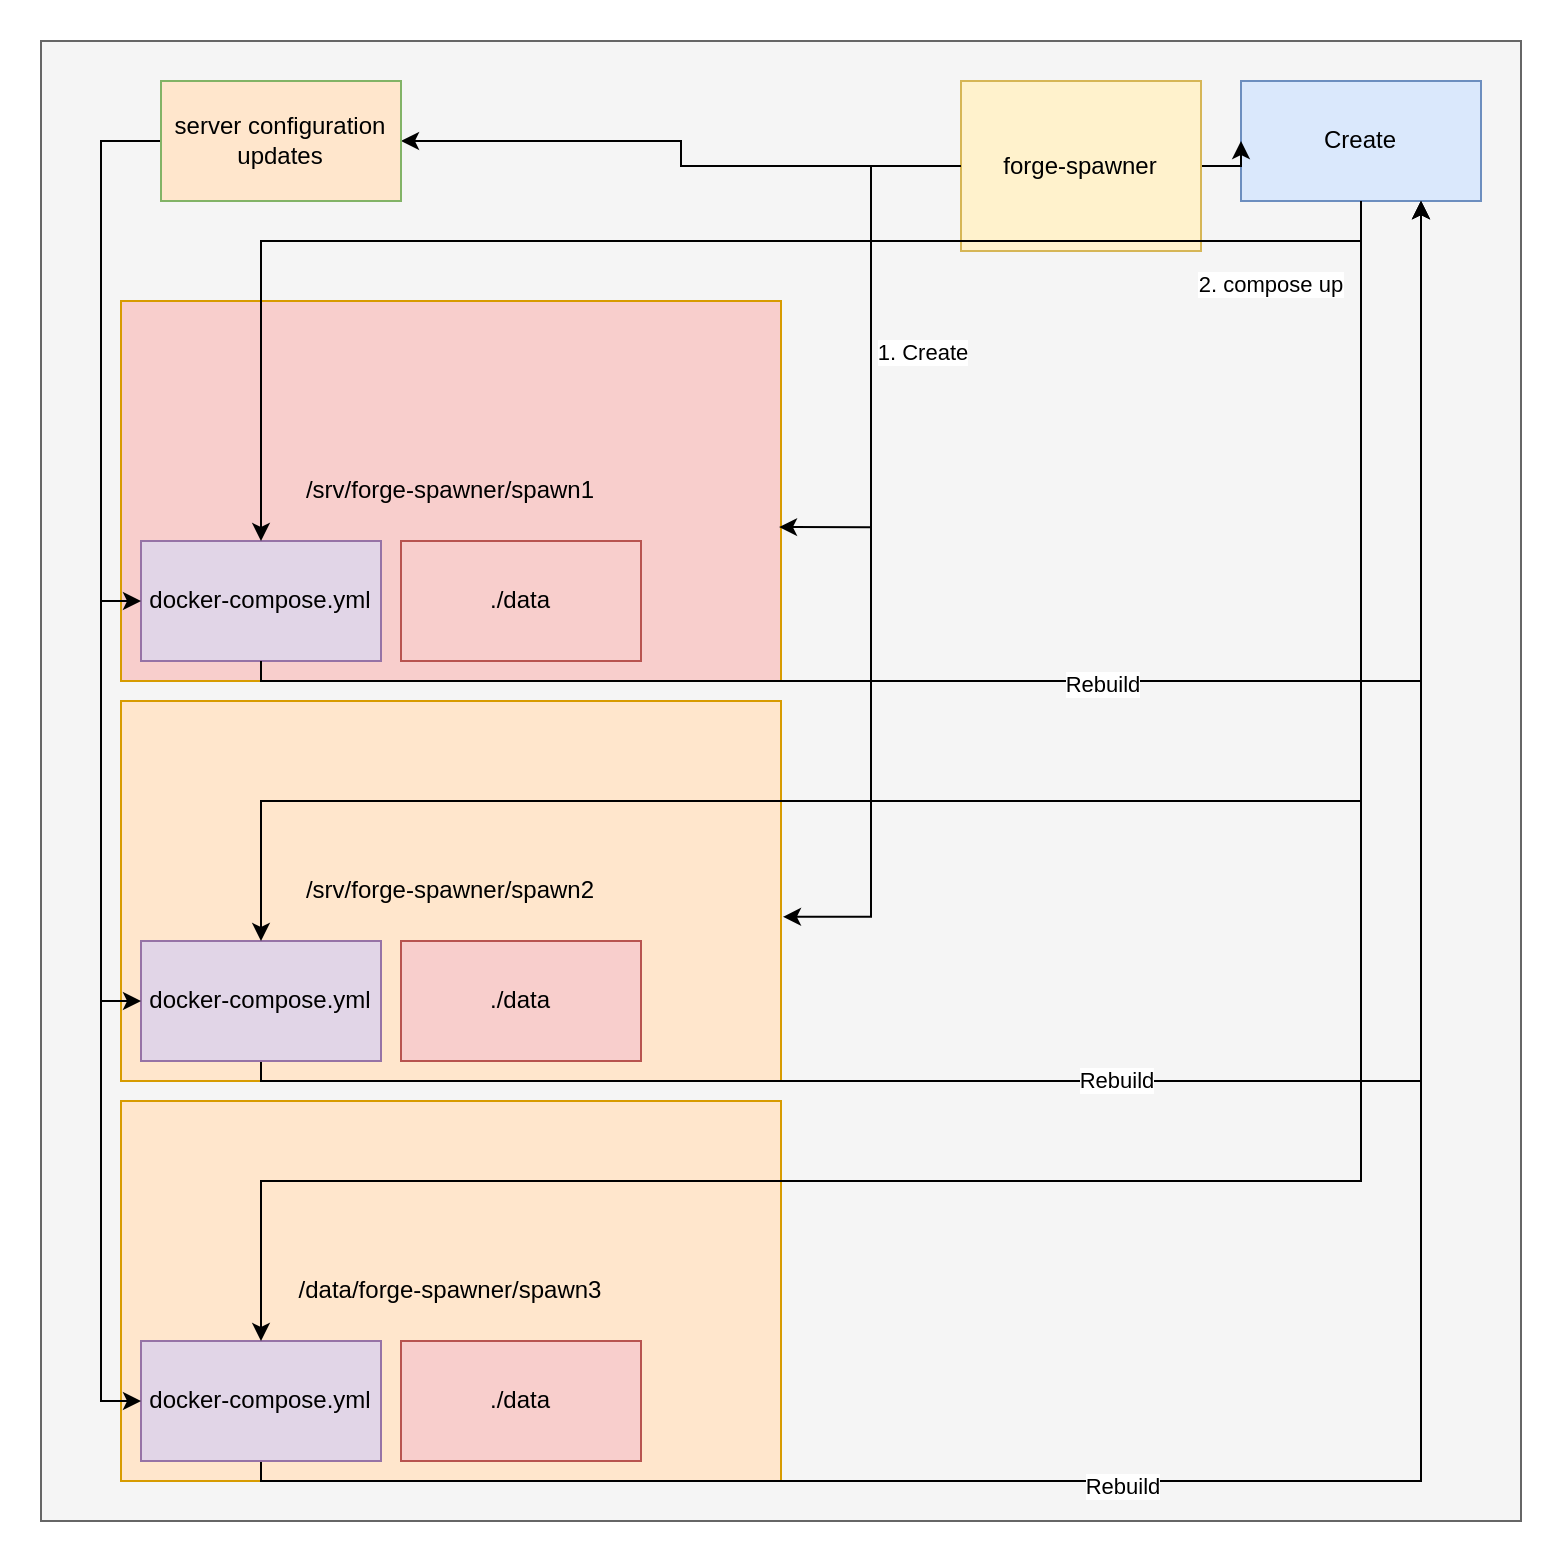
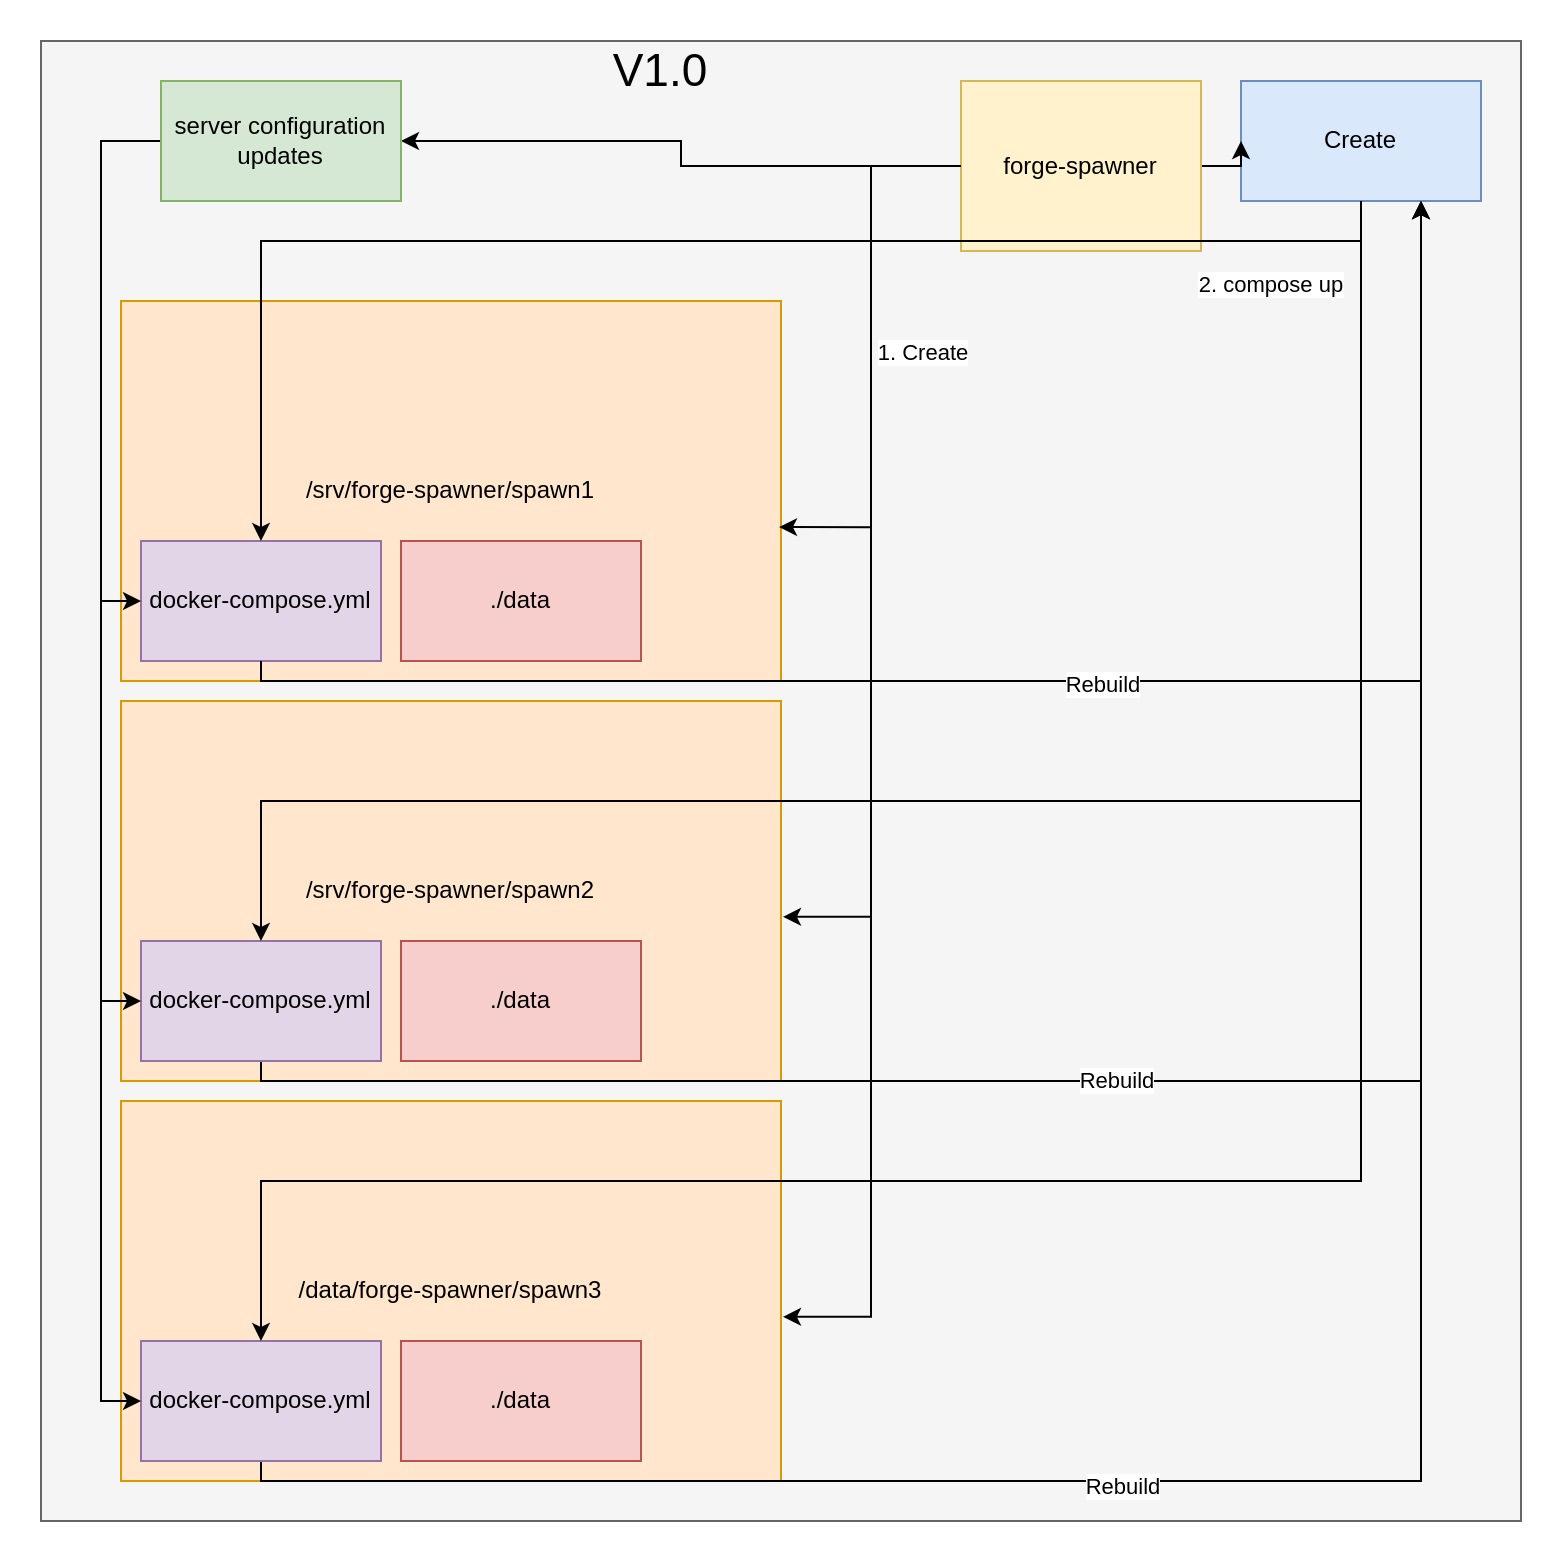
none -> (661, 71)
(281, 141) -> (281, 141)
(451, 491) -> (451, 491)
none -> (871, 1155)
